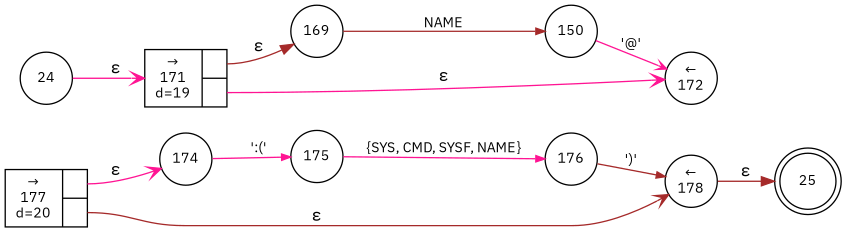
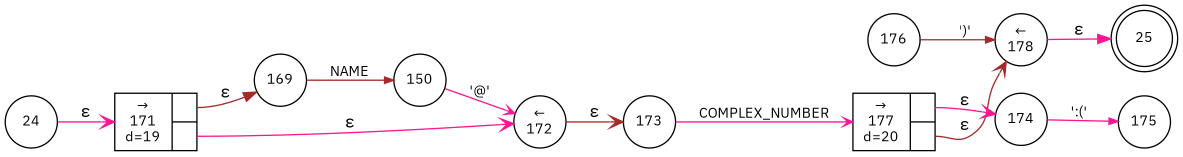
none -> (649, 122)
(439, 158) -> none
(740, 181) -> (1073, 39)
